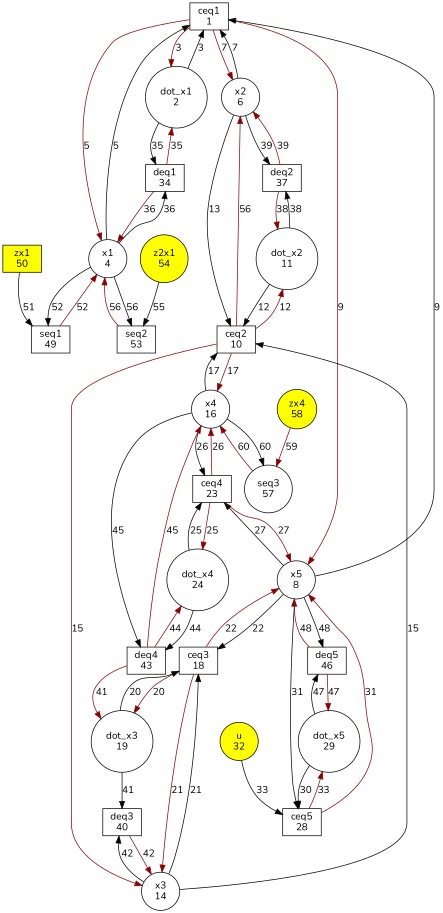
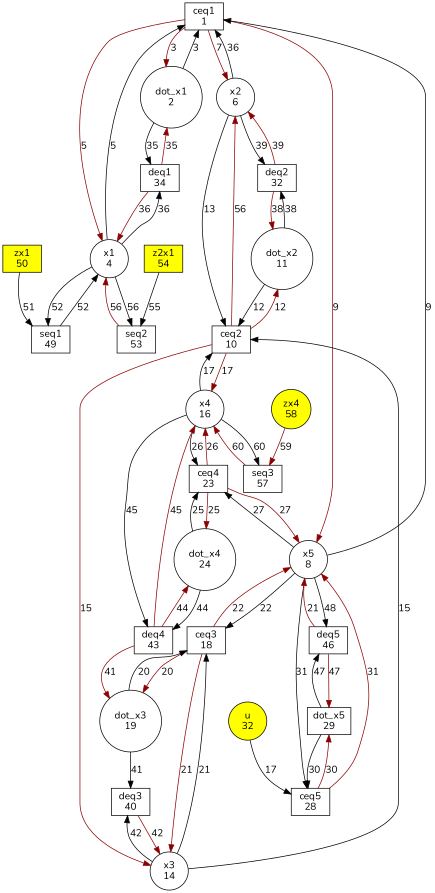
(235, 48) -> (233, 48)
(282, 178) -> (277, 178)
(164, 259) -> (163, 259)
(76, 303) -> (77, 303)
(268, 489) -> (263, 479)
(306, 629) -> (313, 609)
(329, 741) -> (329, 721)
(262, 790) -> (271, 770)
(324, 790) -> (332, 770)
